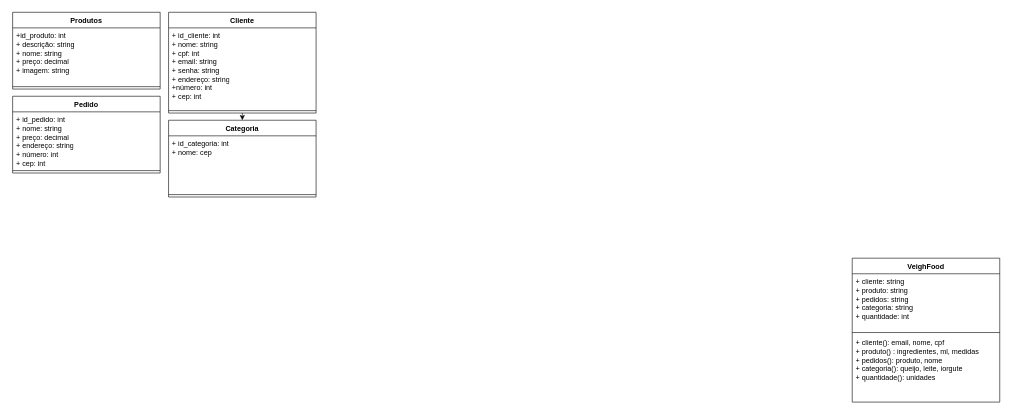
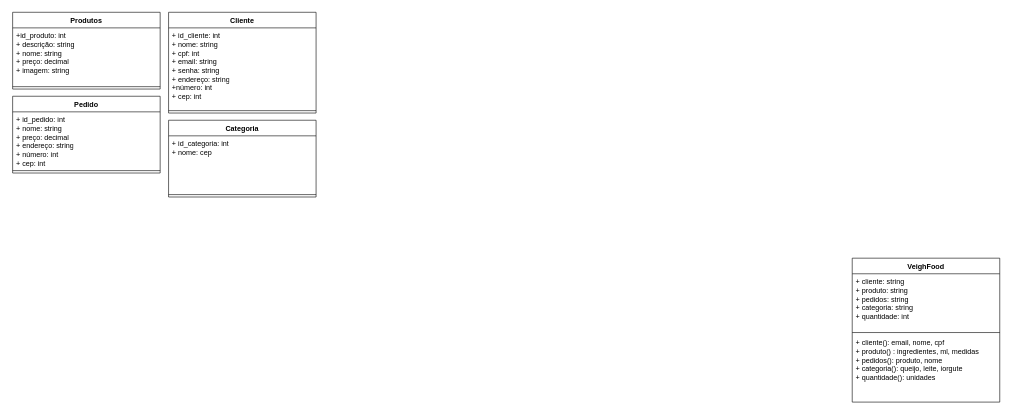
(242, 115) -> none
